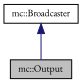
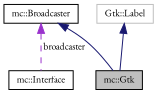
none -> (125, 14)
(41, 69) -> (119, 80)
none -> (41, 80)
